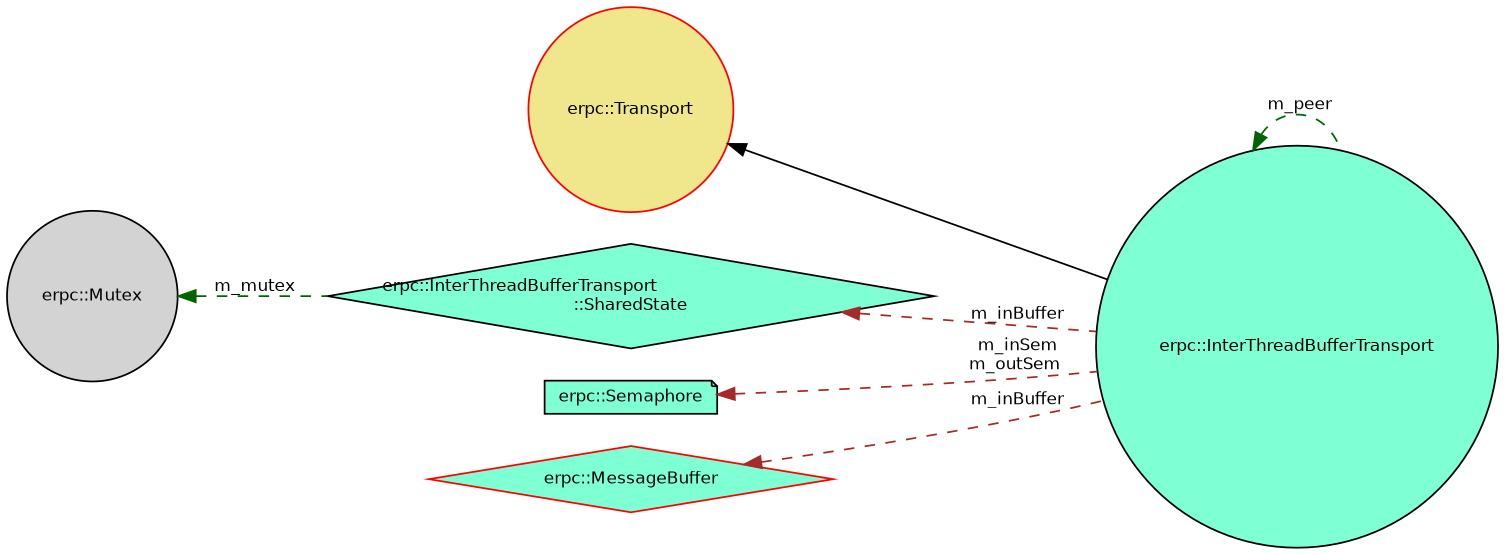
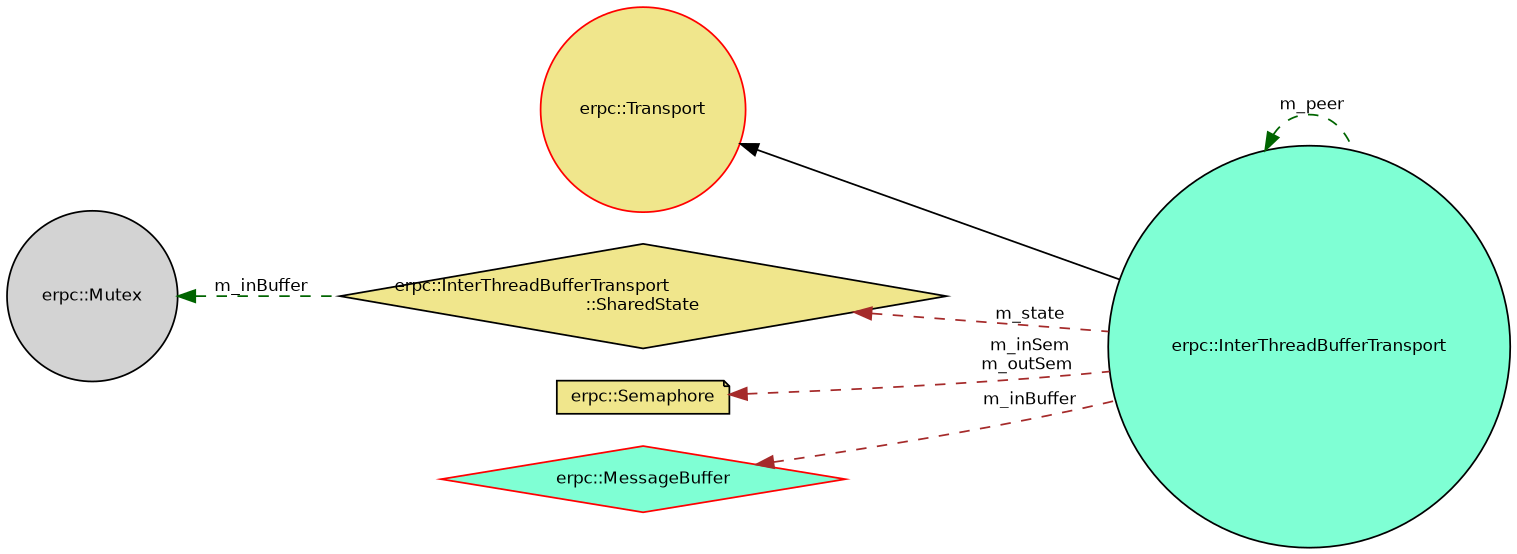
(253, 287) -> (259, 287)
(631, 296) -> (643, 296)
(1015, 314) -> (1027, 314)
(631, 397) -> (643, 397)
